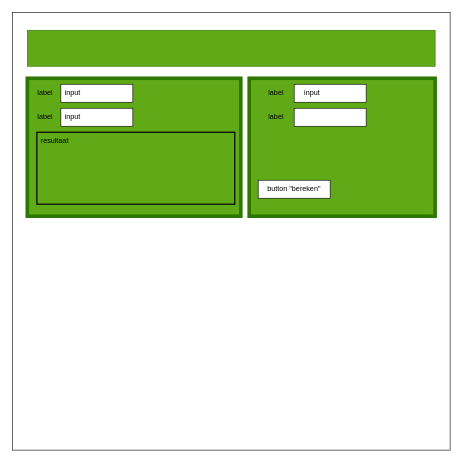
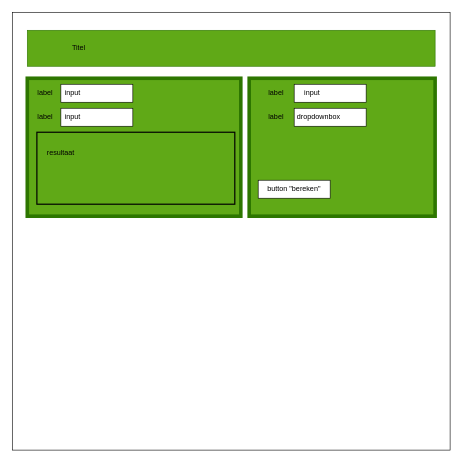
none -> (79, 48)
none -> (319, 117)
(55, 141) -> (61, 153)
